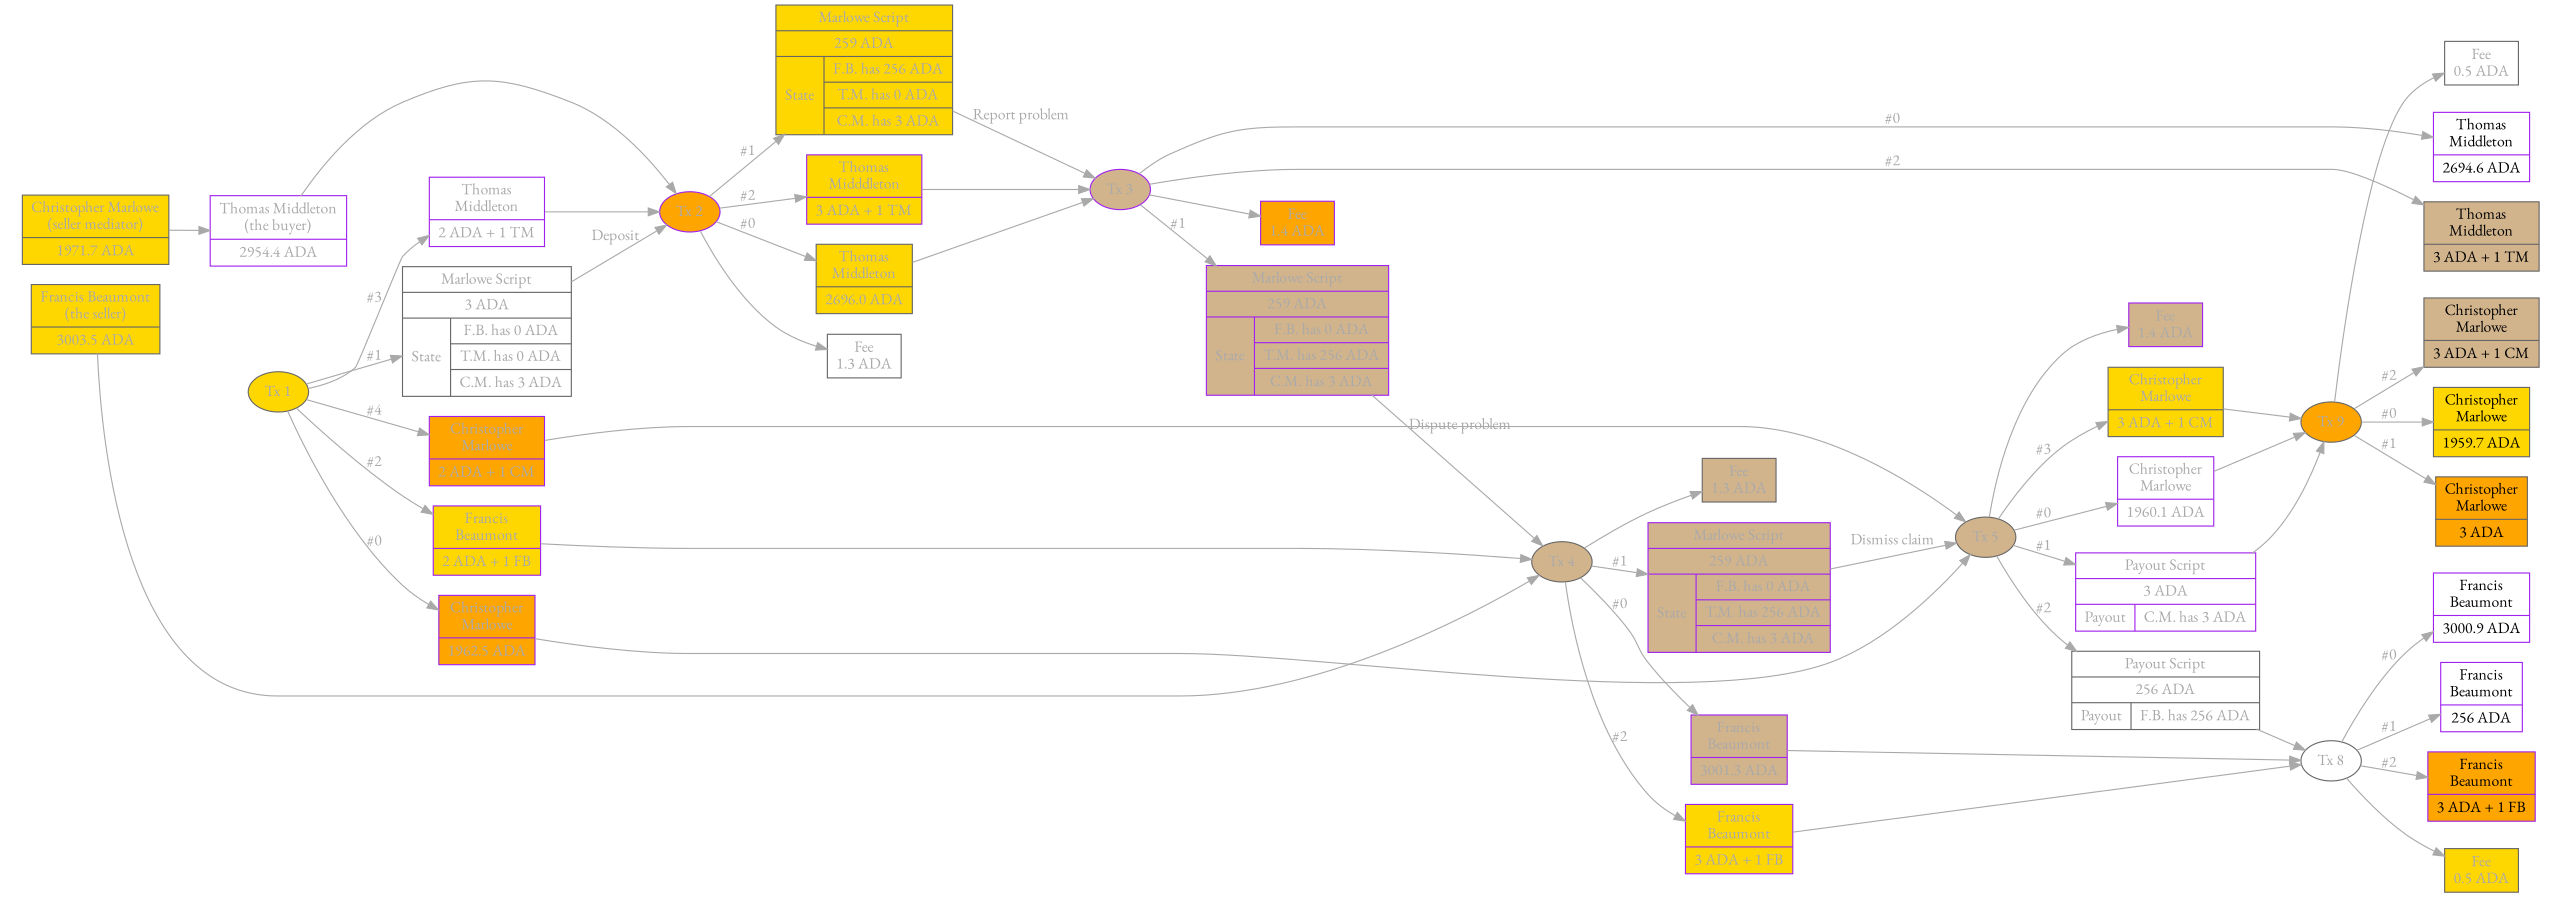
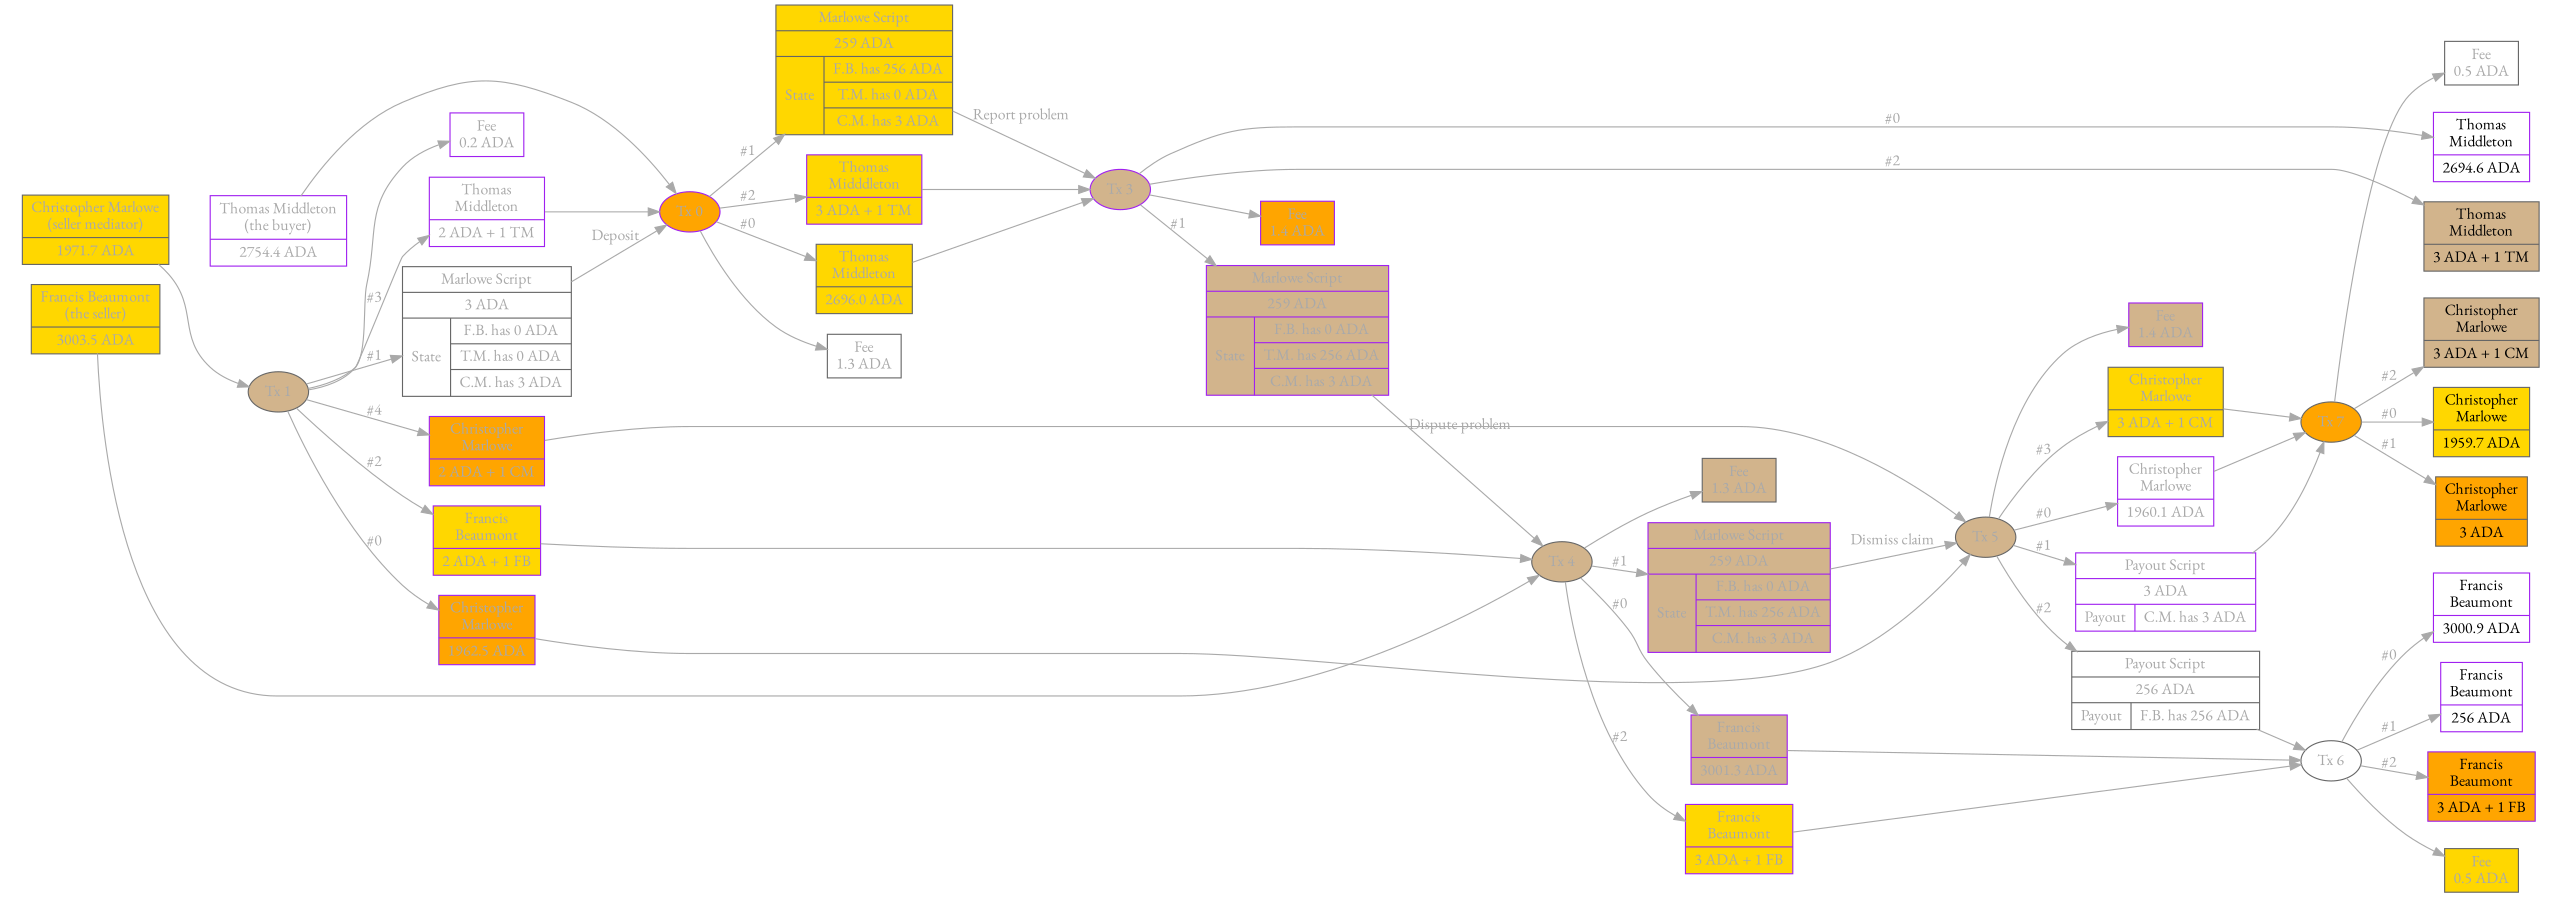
none -> (487, 135)
(690, 212) -> (690, 212)
(184, 230) -> (190, 330)
(278, 252) -> (278, 252)
(278, 392) -> (278, 392)
(2331, 422) -> (2331, 422)
(2331, 761) -> (2331, 761)
